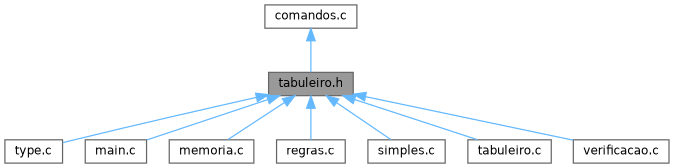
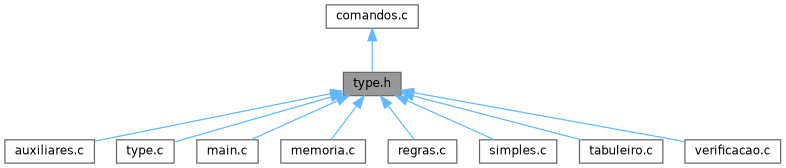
(311, 84) -> (372, 84)
none -> (50, 151)
